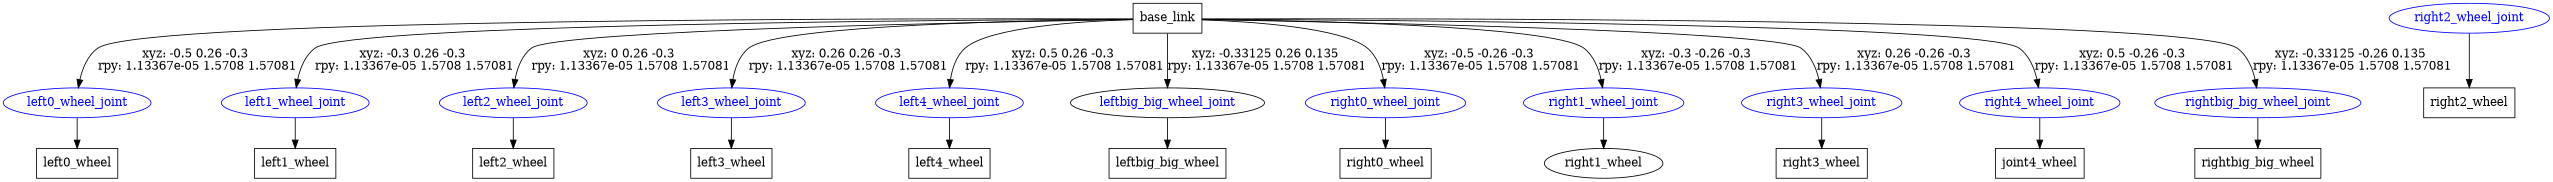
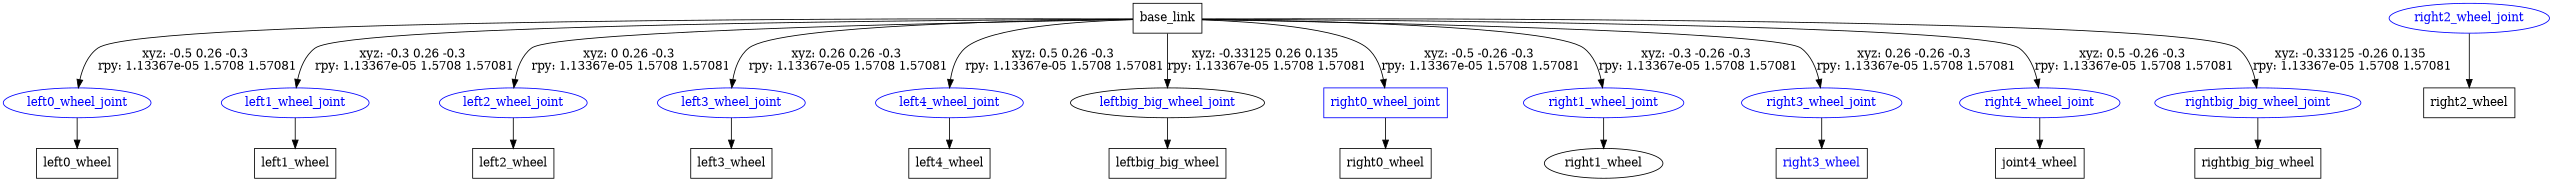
(1386, 103) -> (1386, 103)
(1822, 163) -> (1822, 163)
